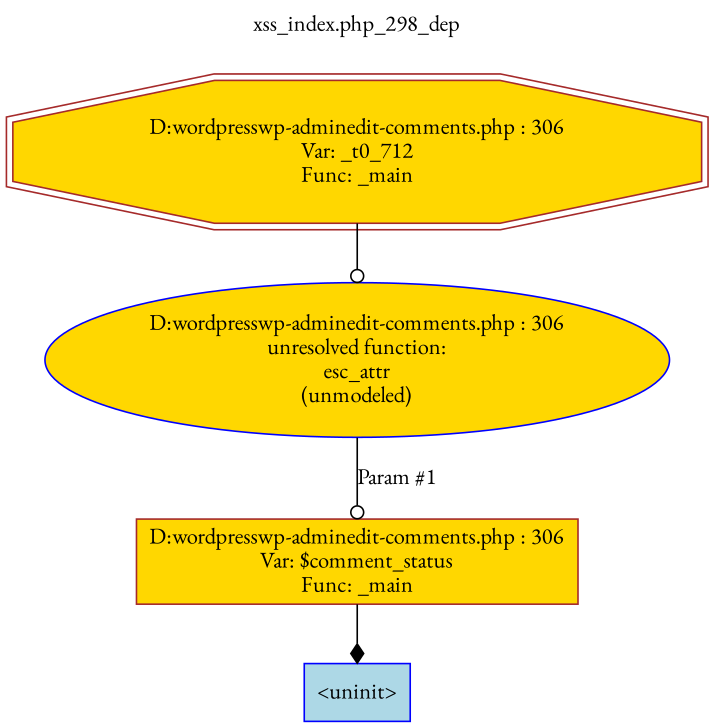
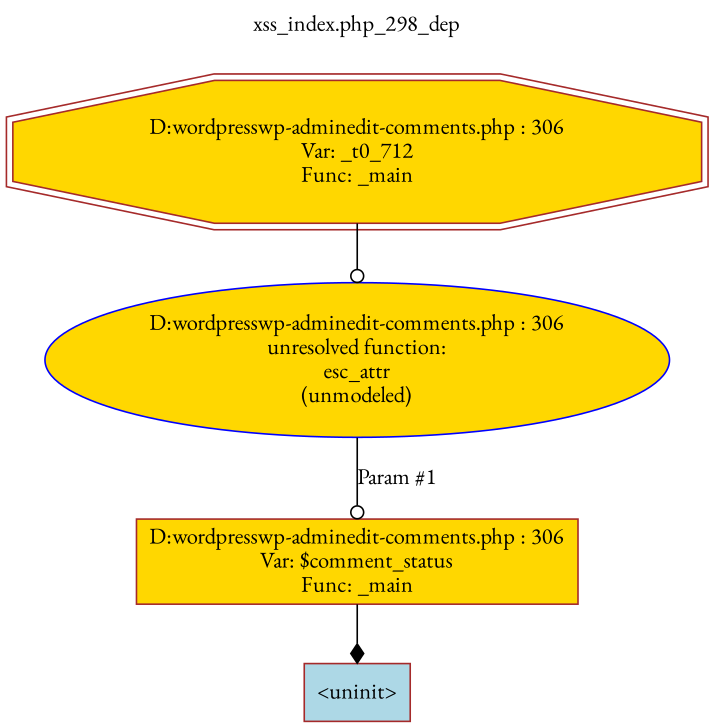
(357, 692) -> (357, 692)
